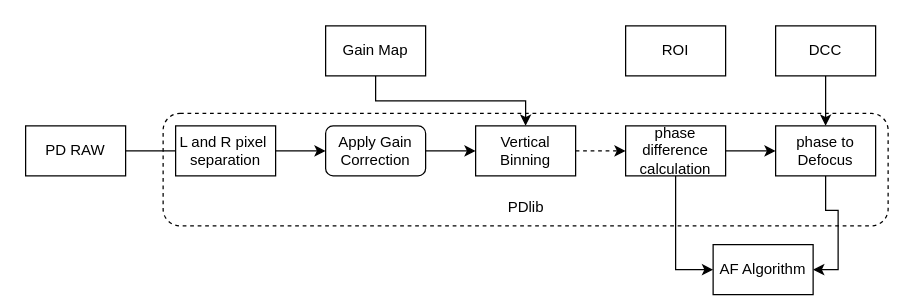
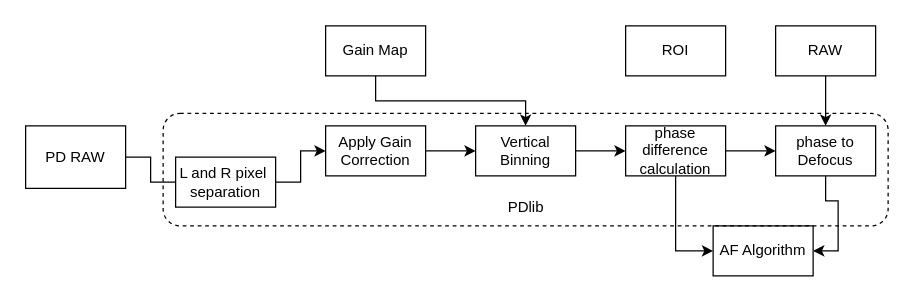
(826, 51) -> (826, 51)
(76, 151) -> (76, 157)
(226, 151) -> (226, 182)
(376, 151) -> (376, 151)
(595, 151) -> (595, 151)
(763, 269) -> (763, 251)
